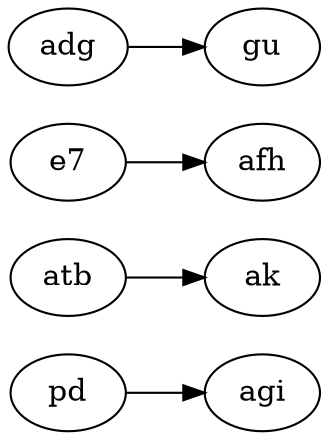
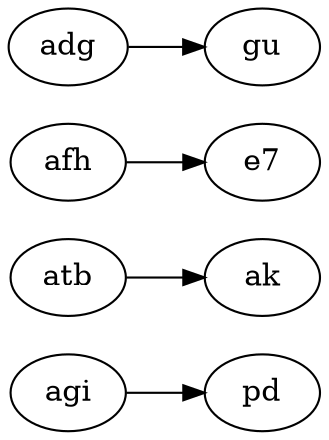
(155, 162) -> (155, 162)
(155, 393) -> (155, 393)
